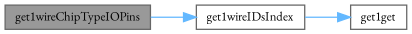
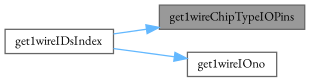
(167, 17) -> (130, 32)
(379, 17) -> (232, 64)
